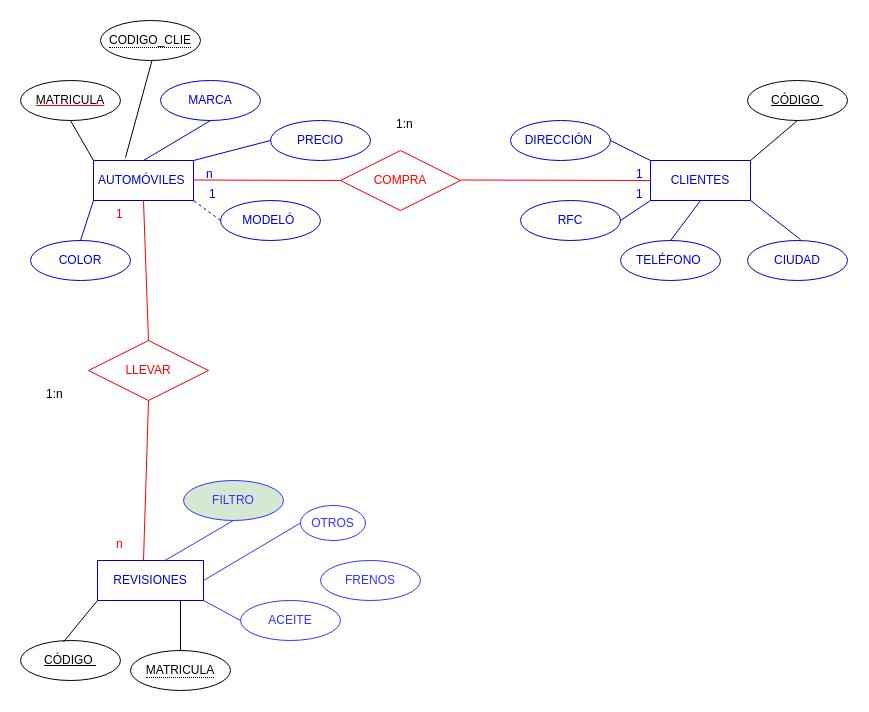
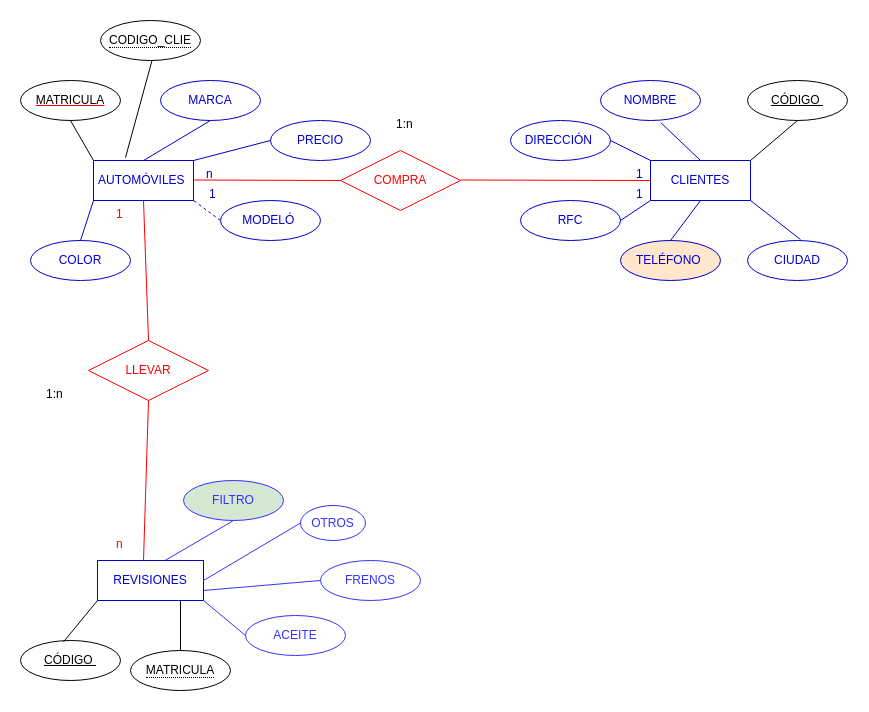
none -> (651, 101)
none -> (681, 142)
(671, 261) -> (671, 261)
none -> (262, 586)
(291, 621) -> (296, 636)
